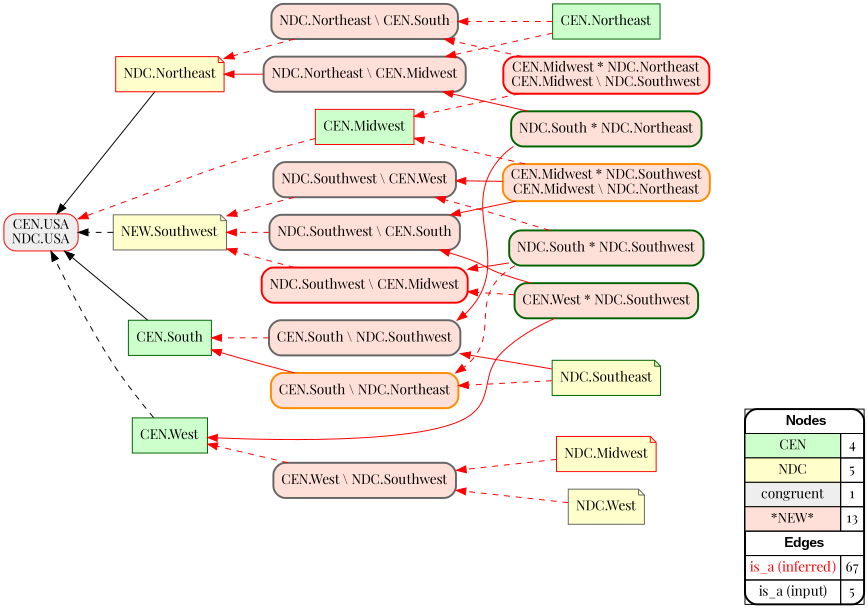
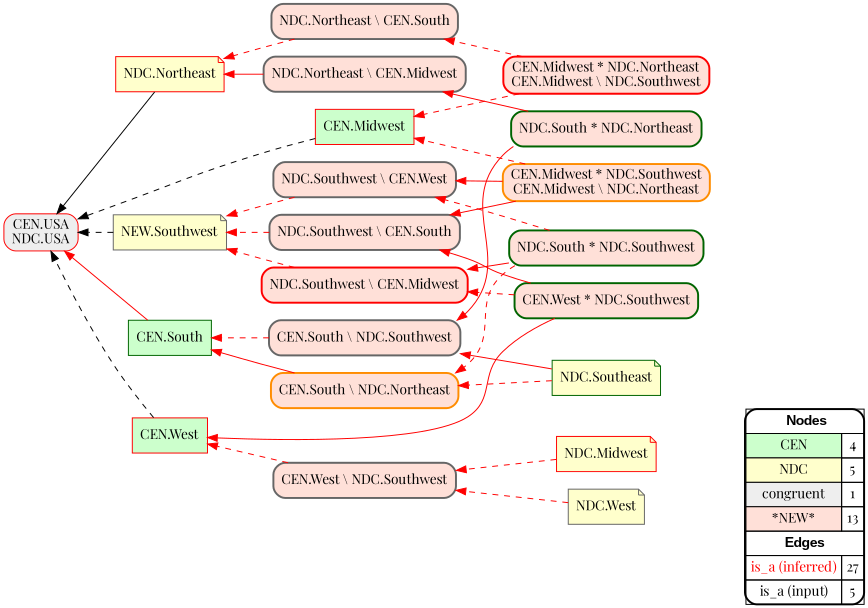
(606, 21) -> none
(200, 174) -> (200, 174)
(110, 289) -> (110, 289)
(170, 435) -> (170, 435)
(852, 567) -> (853, 567)
